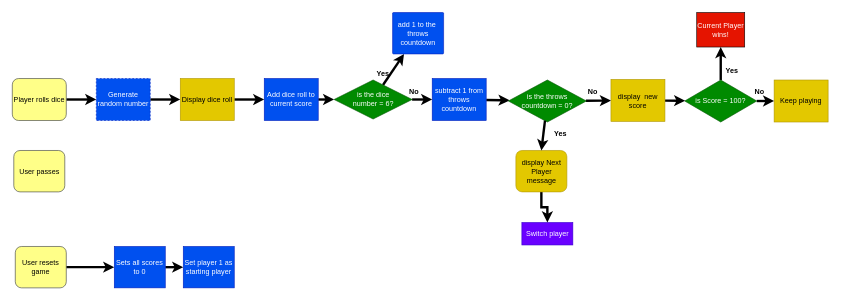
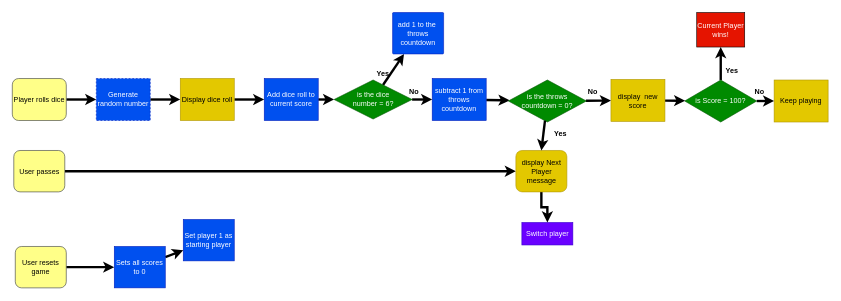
none -> (287, 171)
(209, 267) -> (209, 240)
